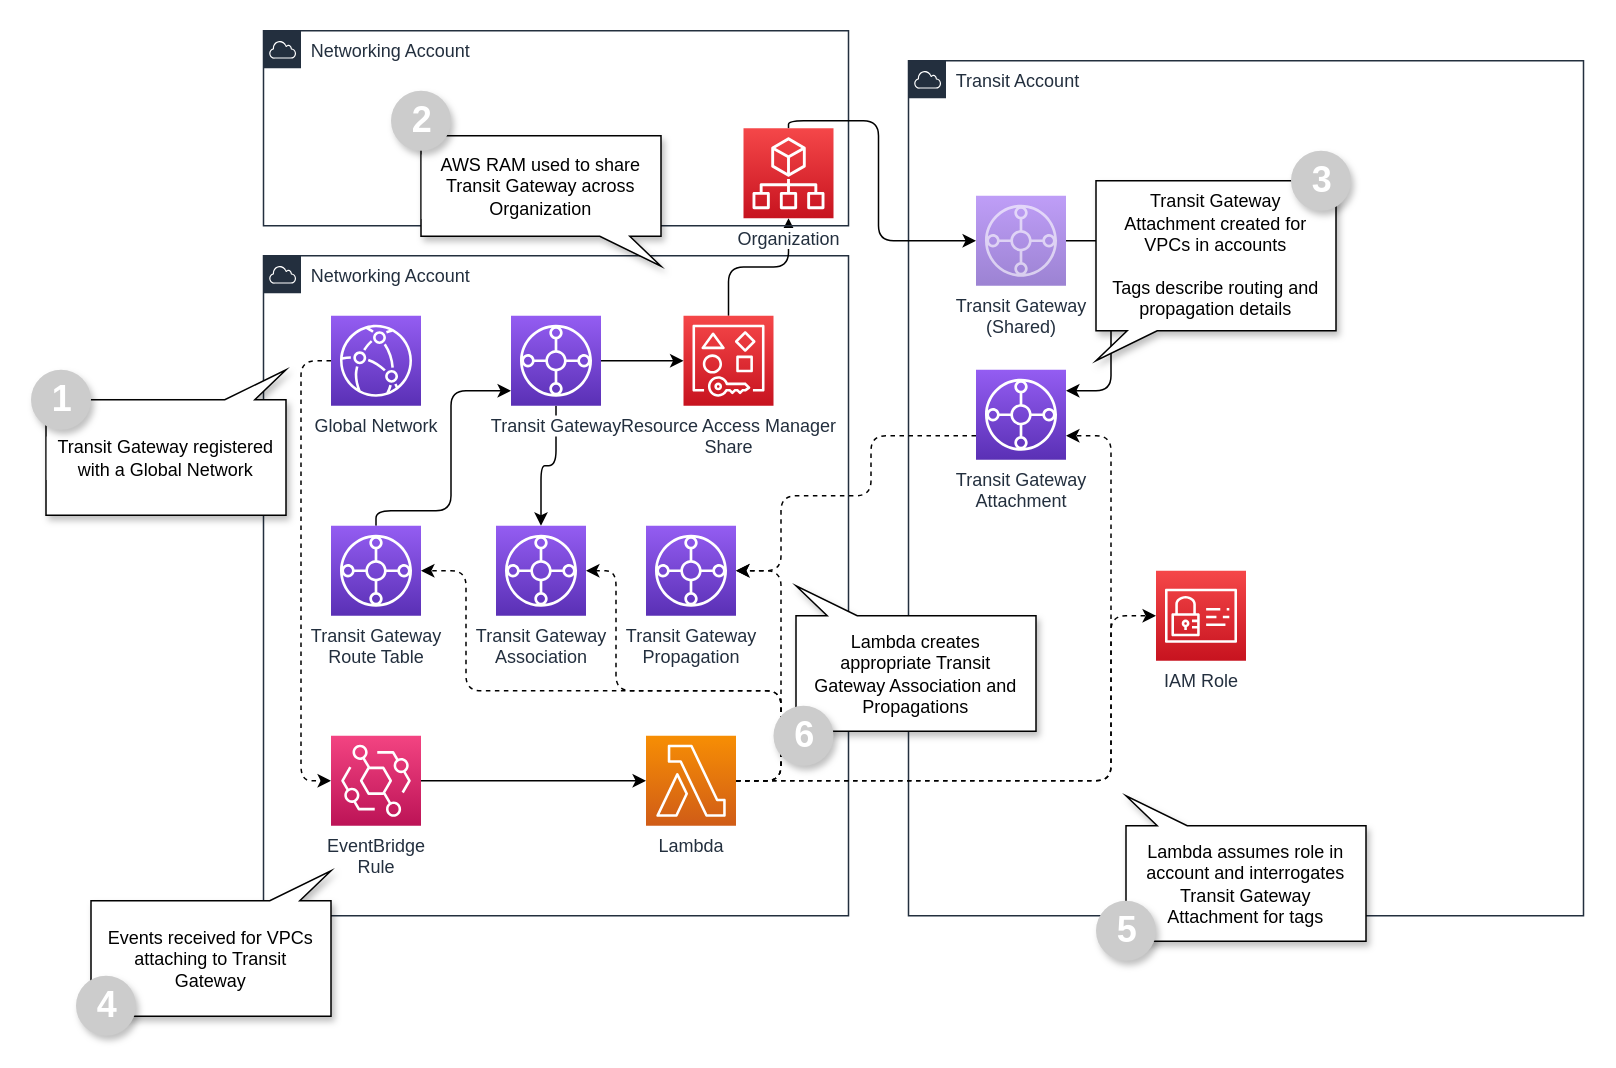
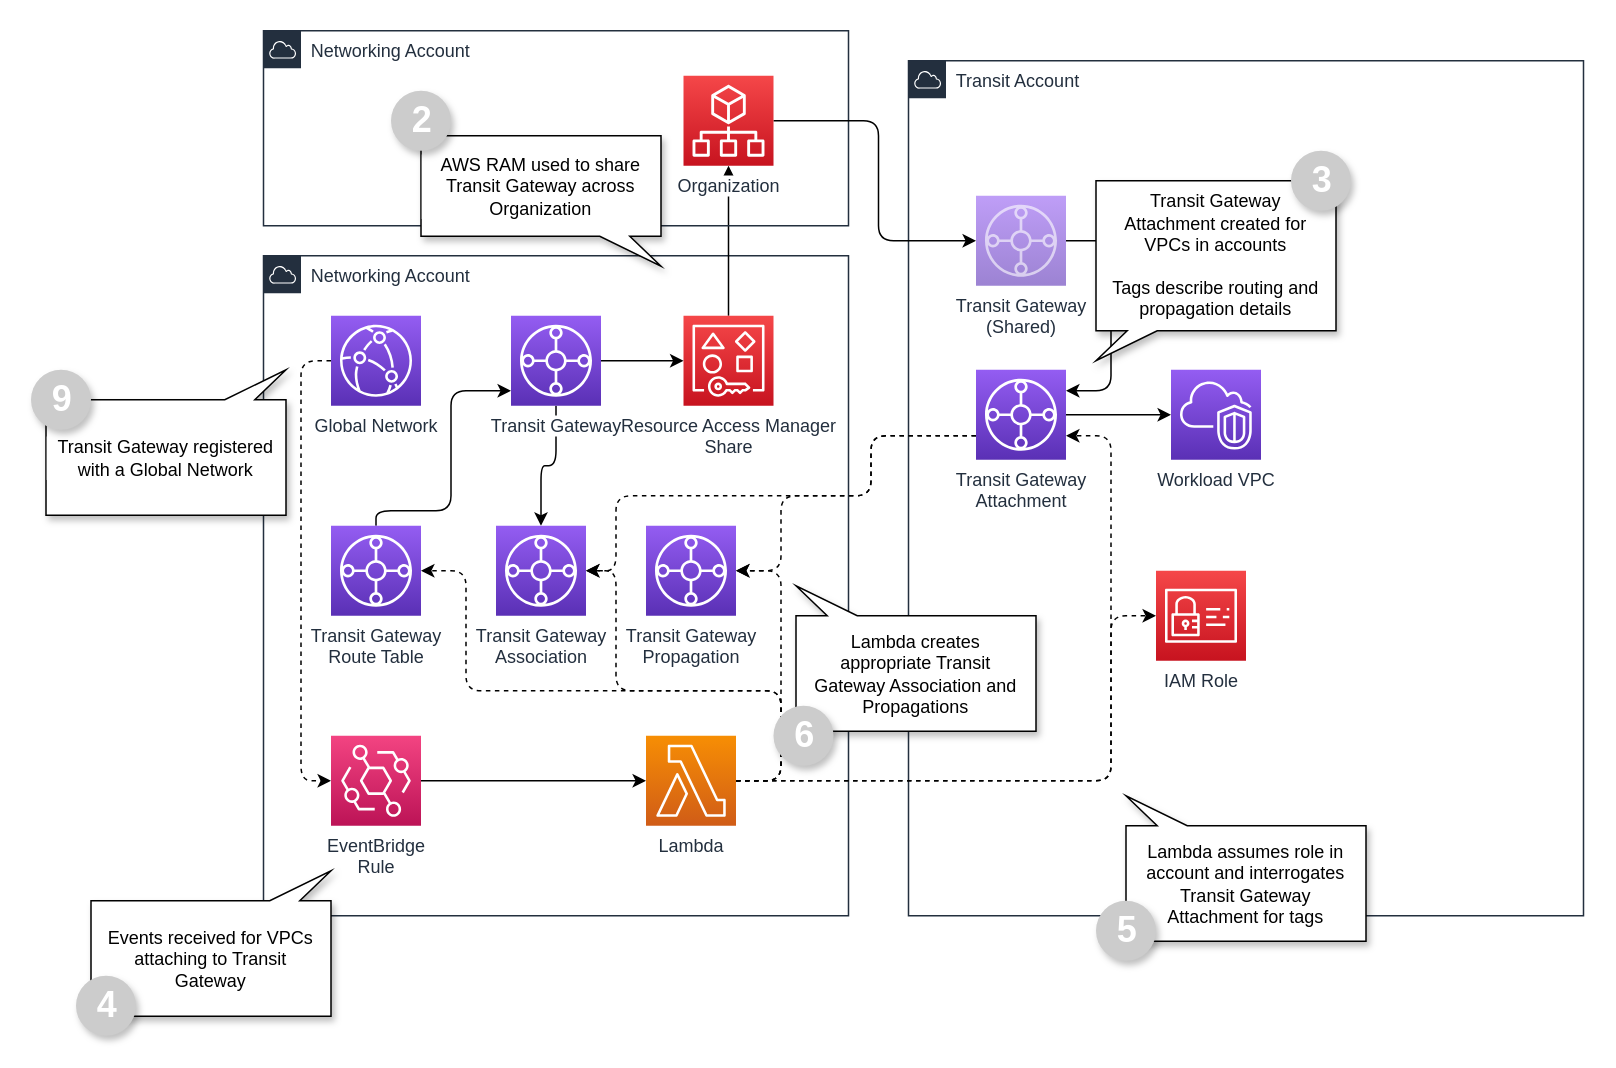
(788, 173) -> (728, 121)
(62, 400) -> (62, 400)
none -> (1113, 415)
none -> (1216, 415)
none -> (670, 496)
